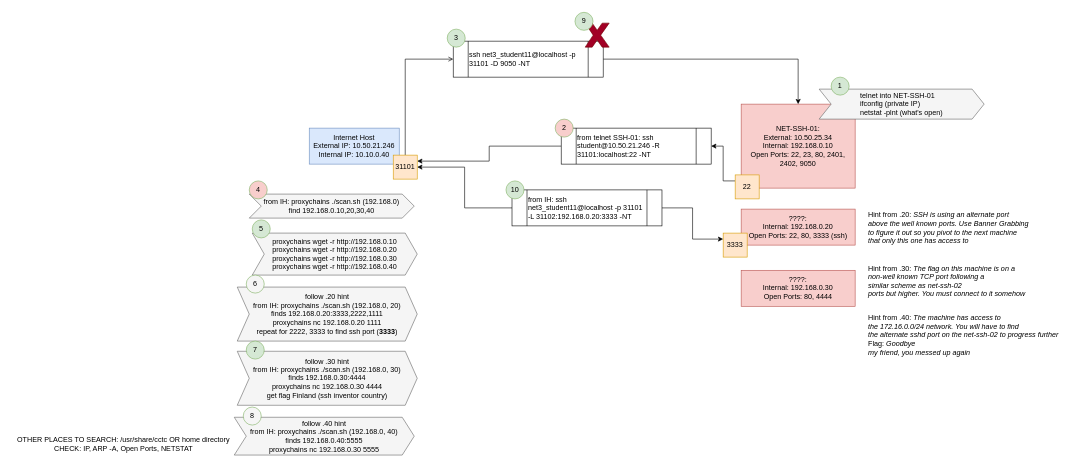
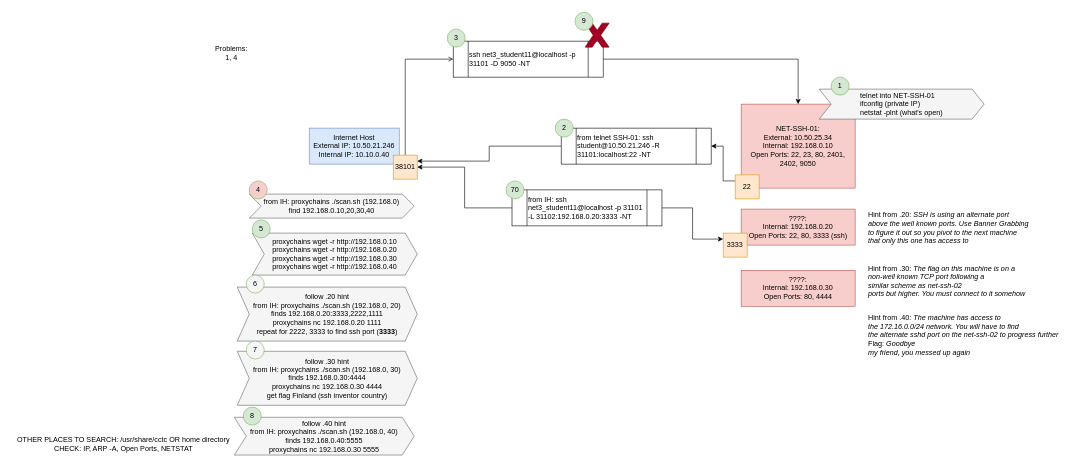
none -> (231, 53)
(564, 128) -> (564, 128)
(405, 167) -> (405, 167)
(515, 190) -> (515, 190)
(255, 350) -> (255, 350)
(252, 416) -> (252, 416)
